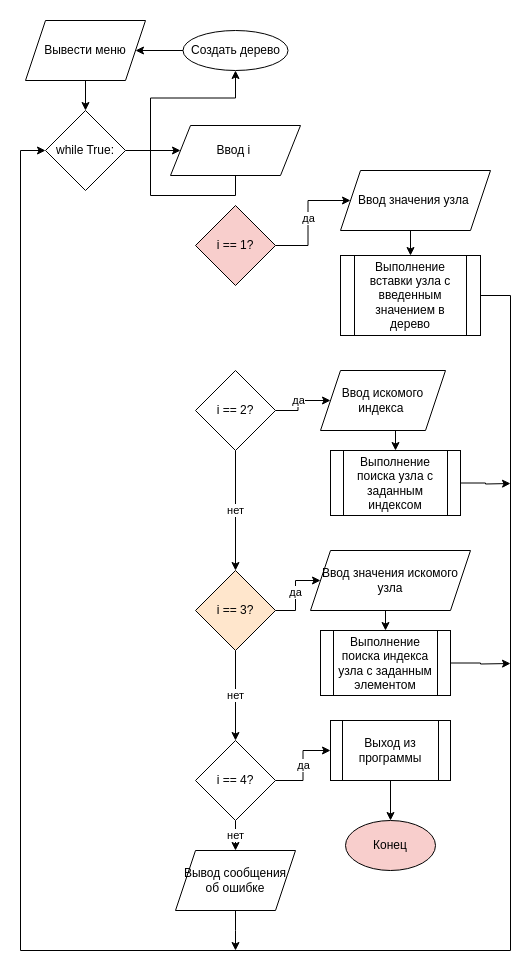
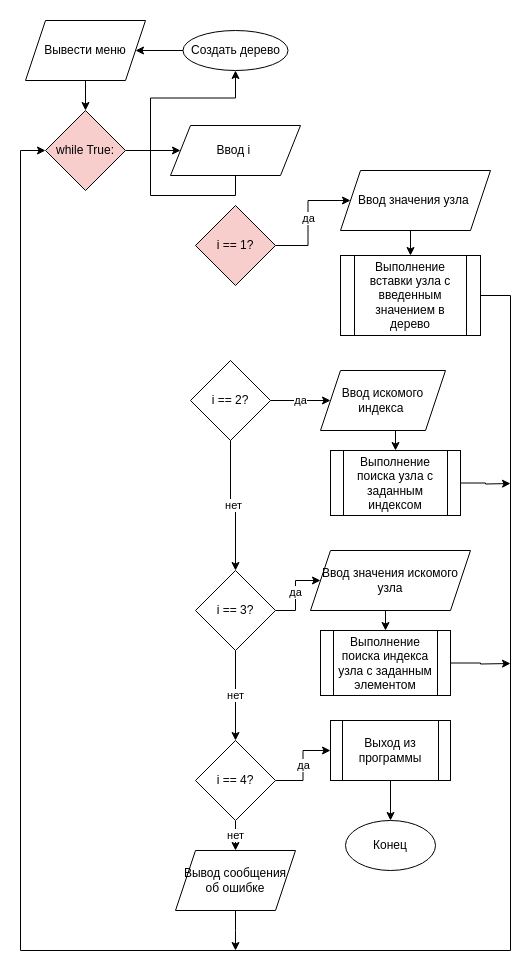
(86, 151) -> (86, 151)
(236, 411) -> (231, 401)
(236, 611) -> (236, 611)
(391, 846) -> (391, 846)
